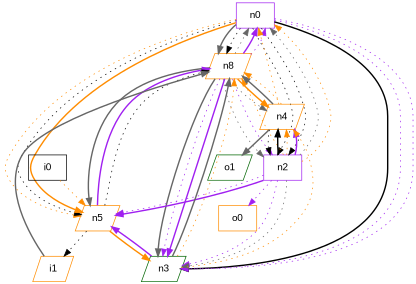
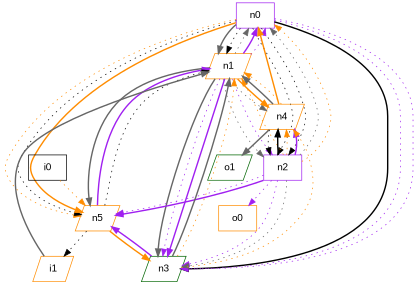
(229, 66) -> (229, 66)
(270, 70) -> (270, 70)
